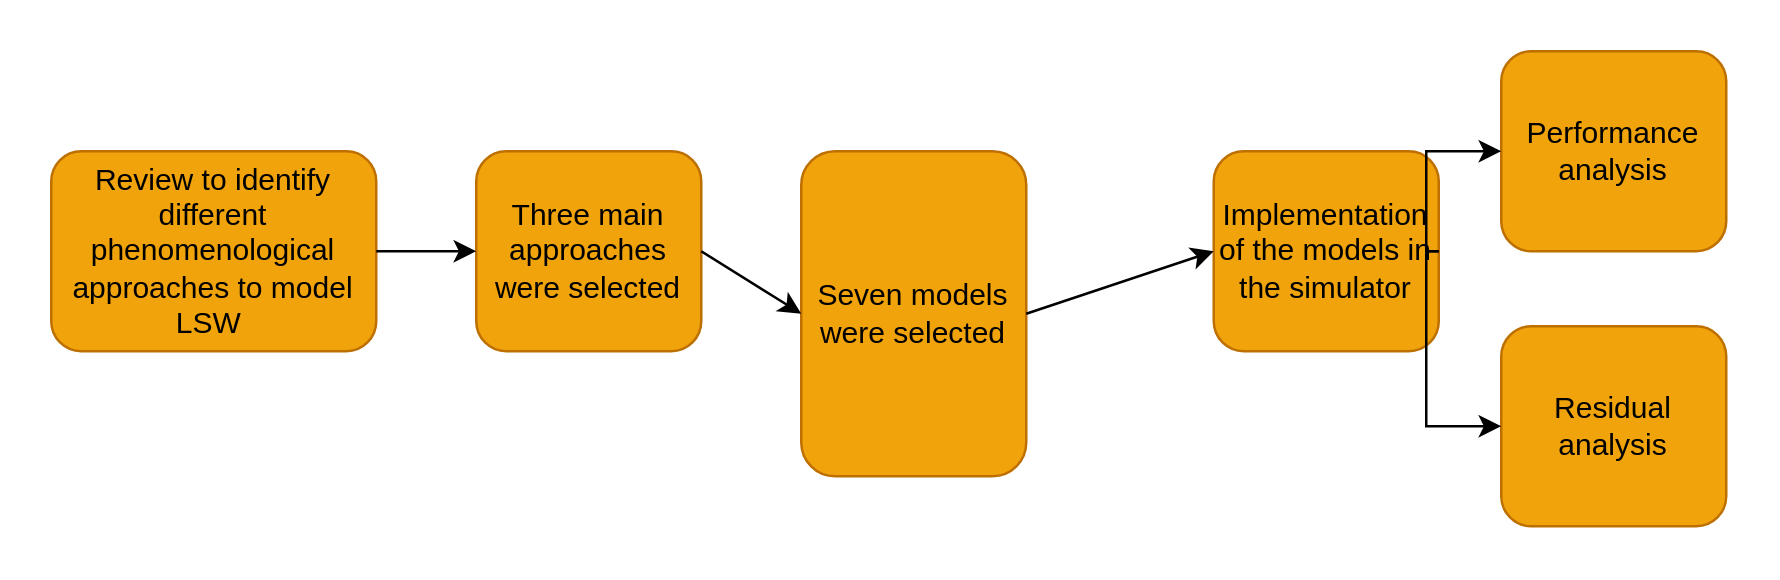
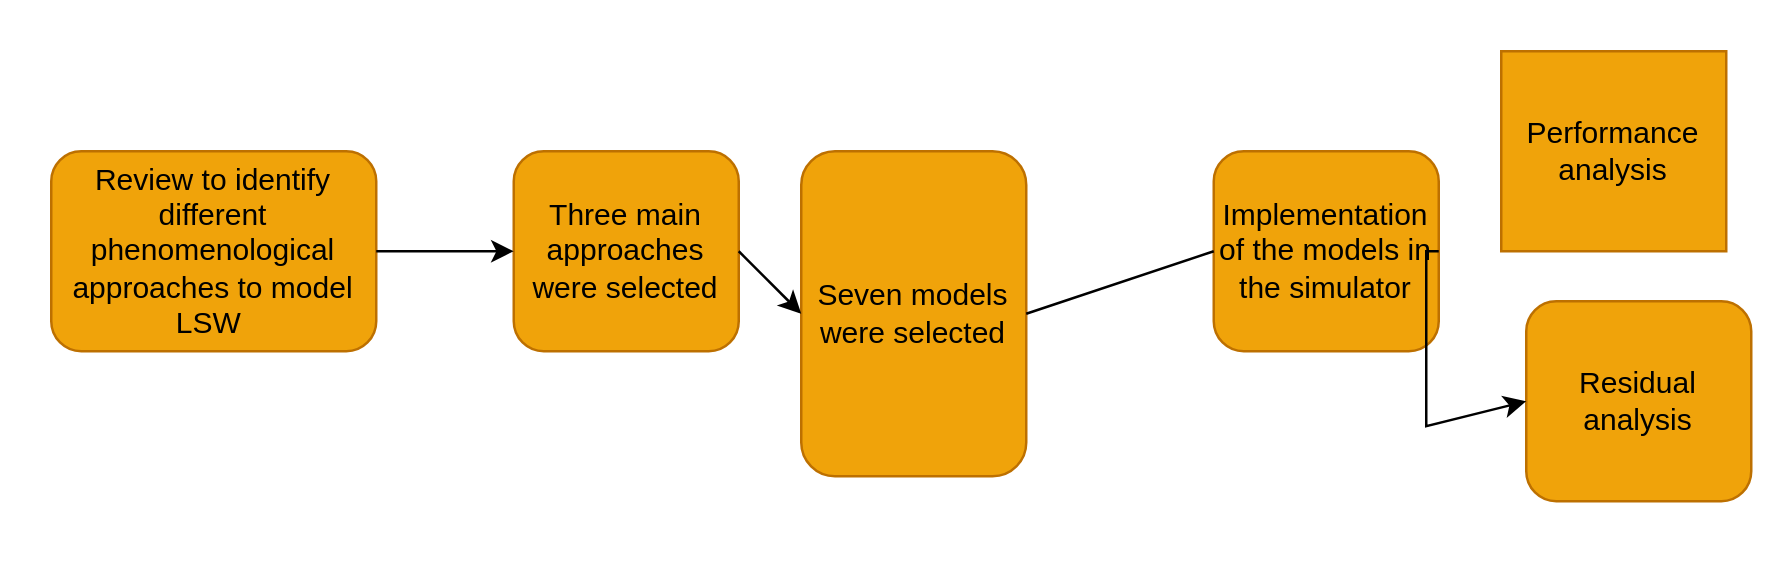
(1614, 151) -> (1614, 151)
(1426, 169) -> none
(589, 251) -> (626, 251)
(1197, 257) -> (1204, 254)
(1614, 426) -> (1639, 401)
